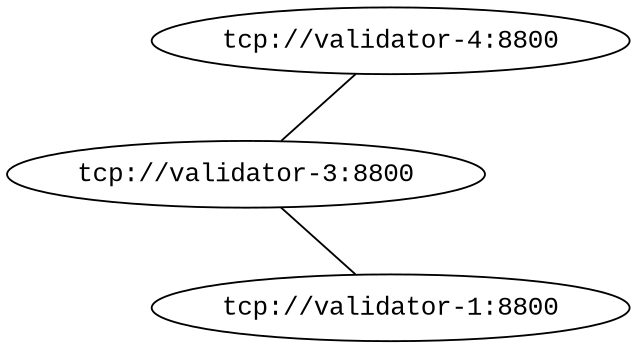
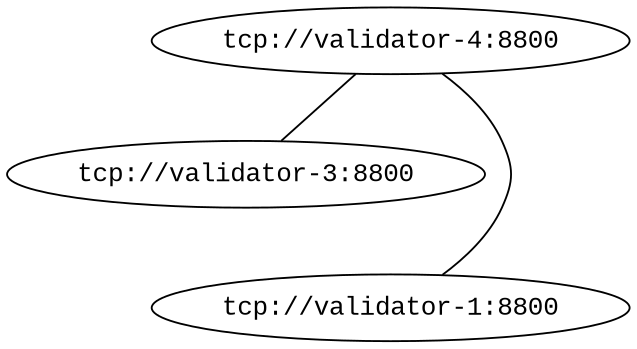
(318, 241) -> (511, 174)
